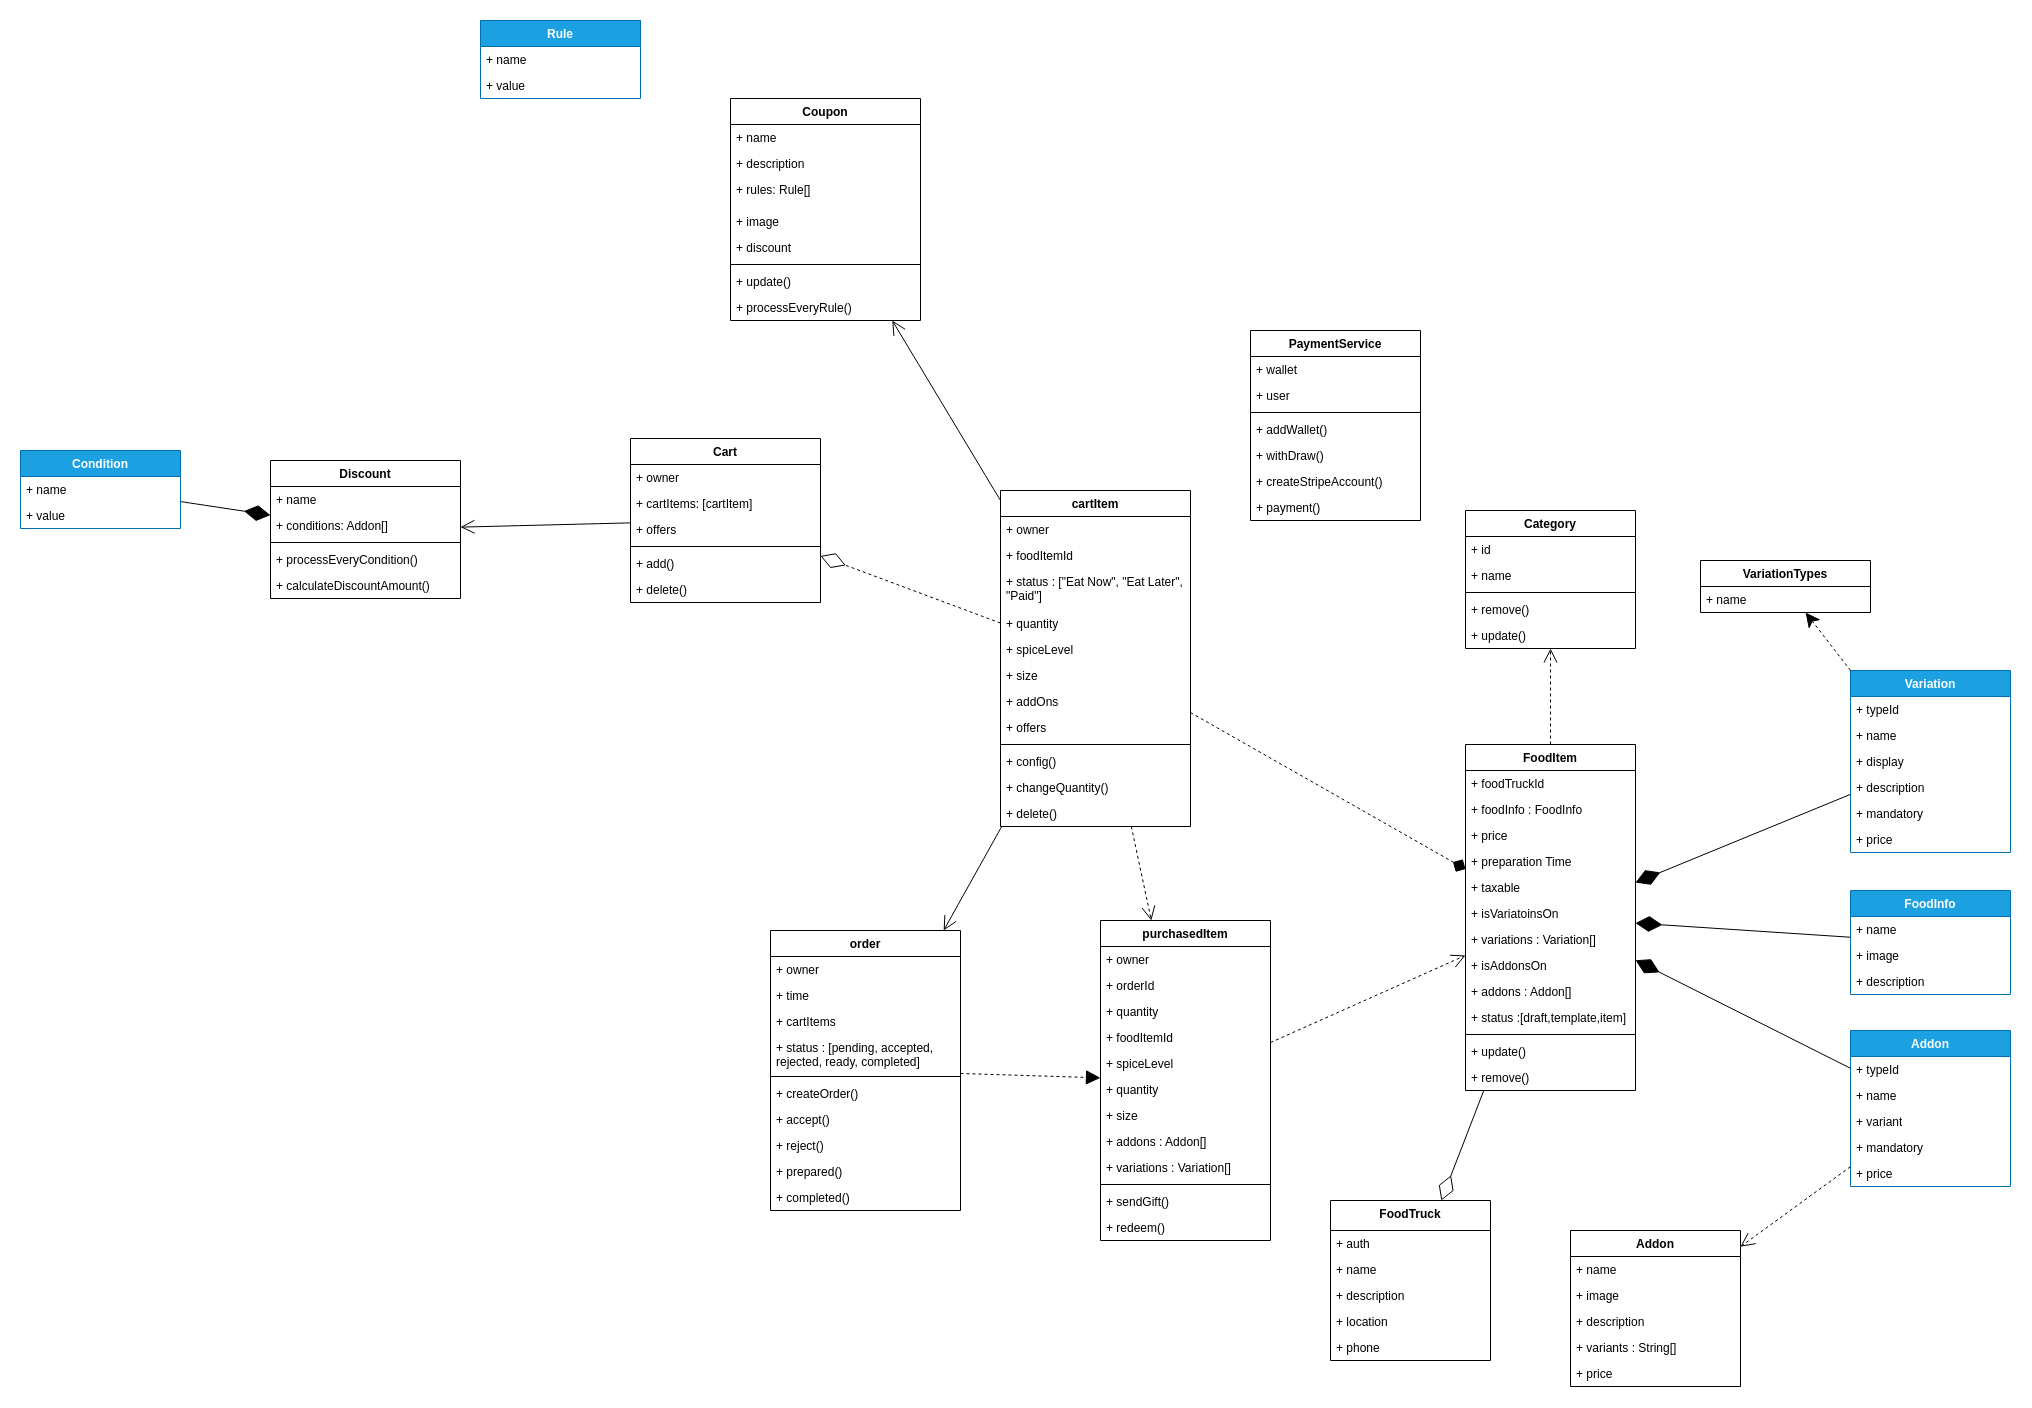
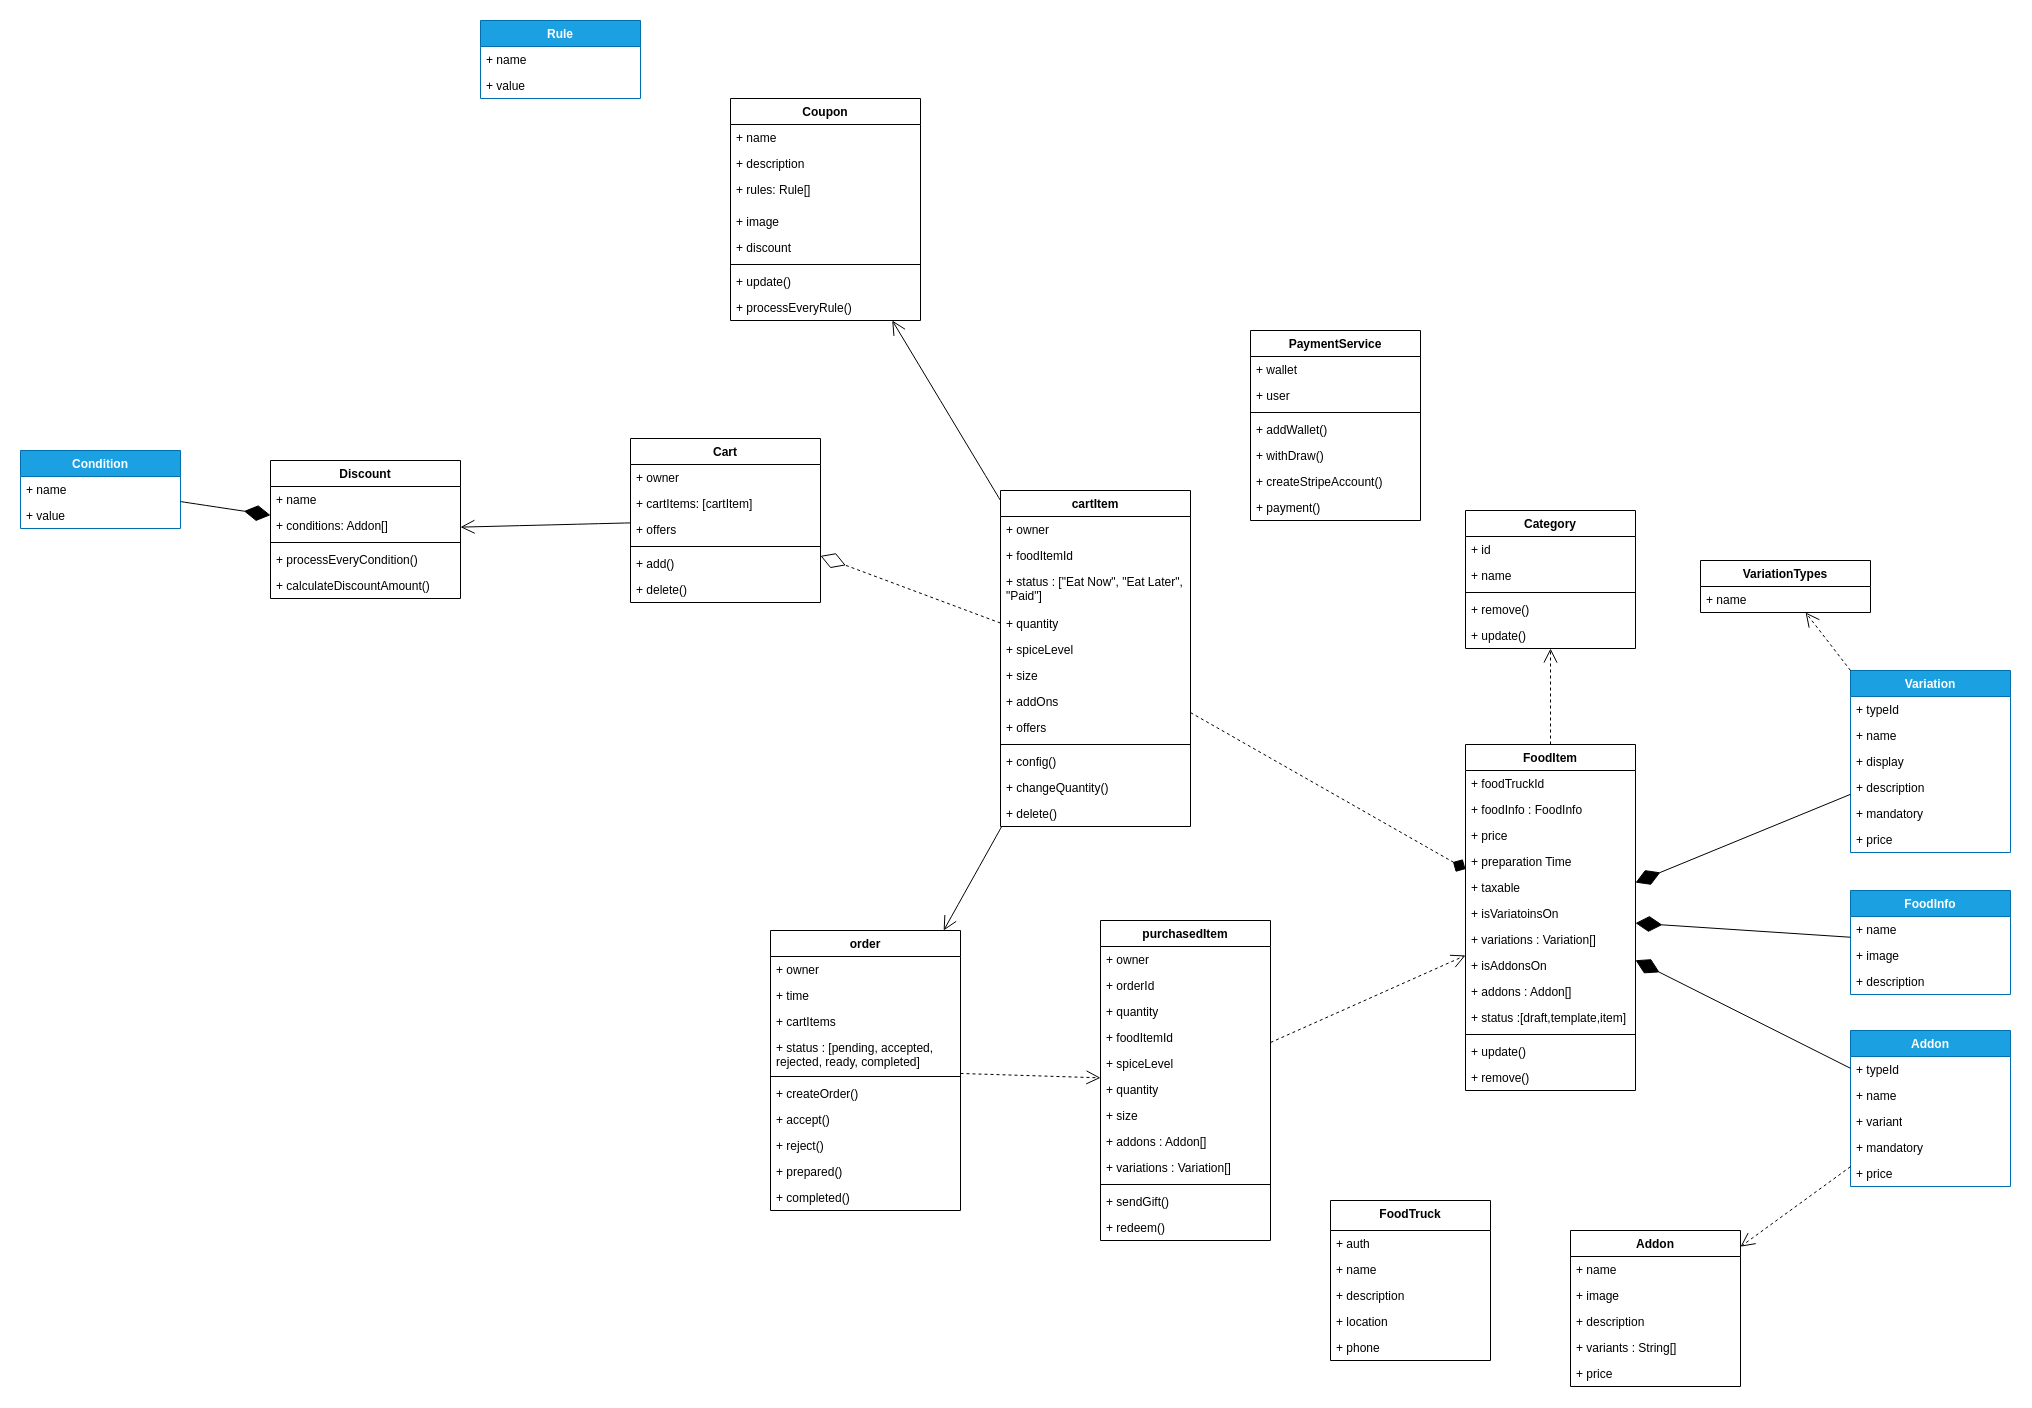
(1813, 622) -> (1810, 618)
(1141, 873) -> none
(1085, 1077) -> (1091, 1078)
(1467, 1134) -> none
